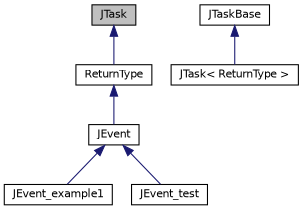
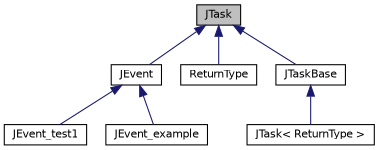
none -> (269, 48)
(114, 110) -> (173, 48)
(58, 195) -> (45, 135)
(170, 195) -> (157, 135)
